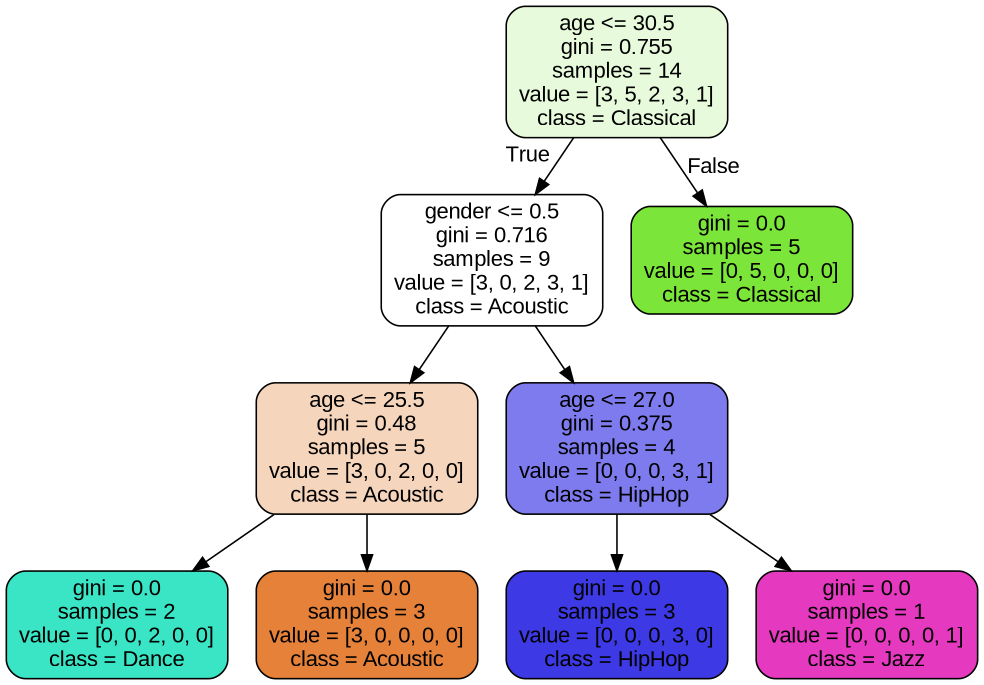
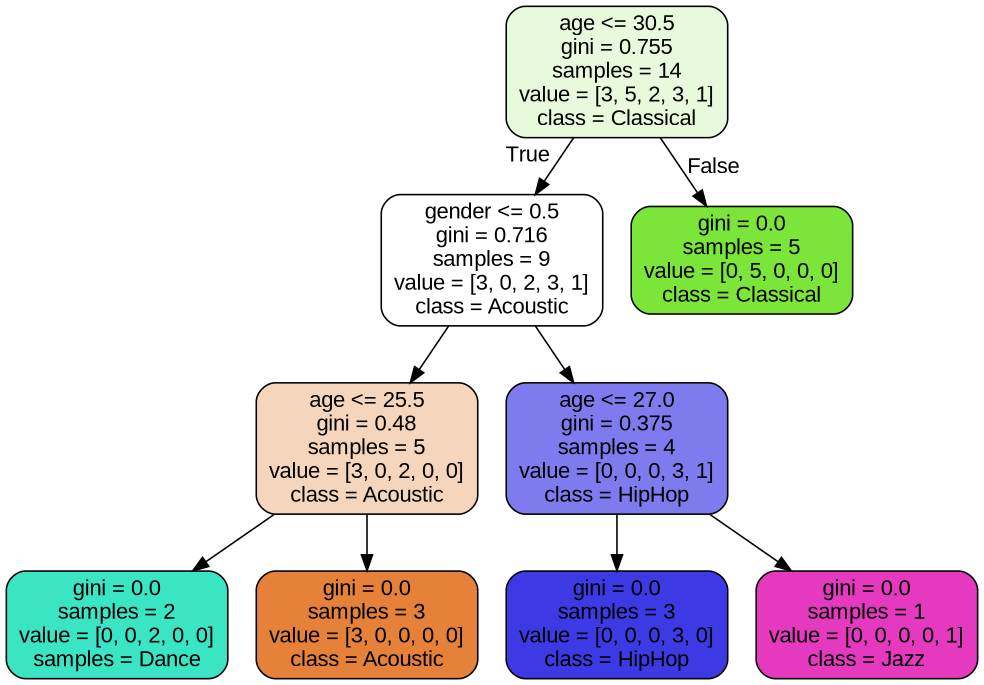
(117, 625) -> (117, 625)
